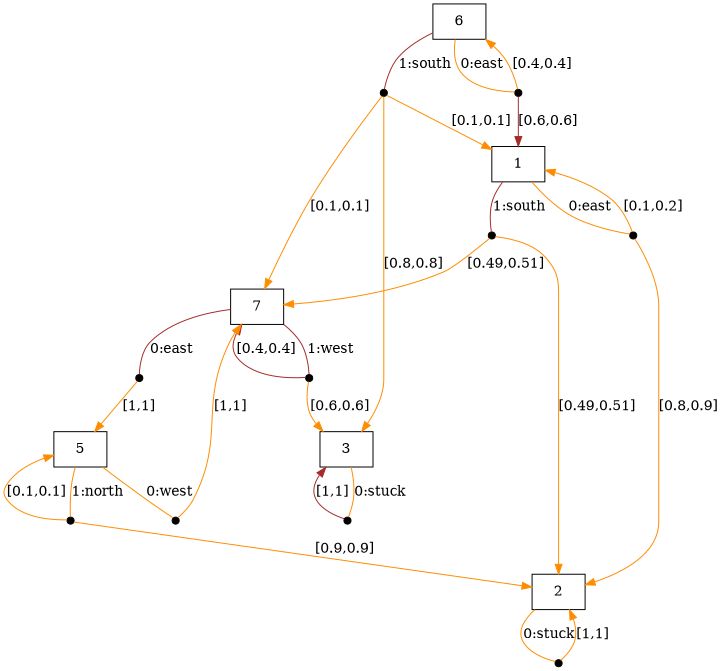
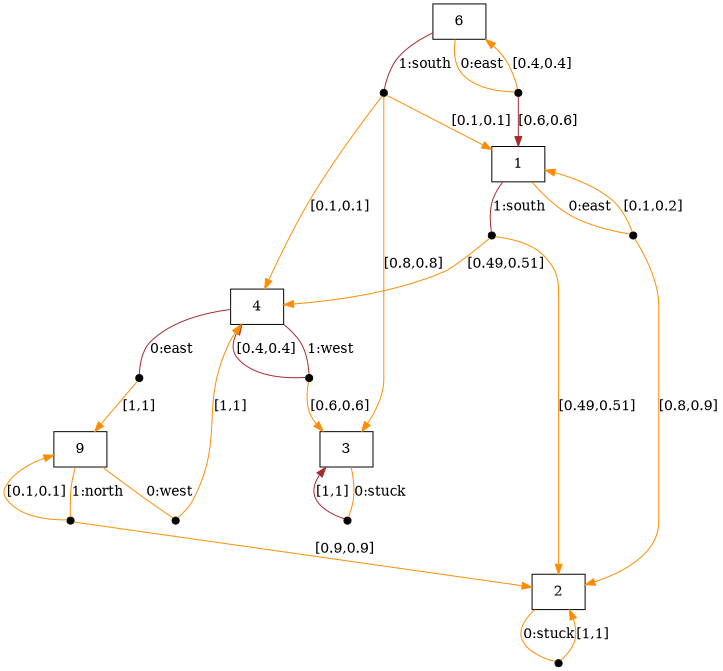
(257, 307) -> (257, 307)
(80, 449) -> (80, 449)
